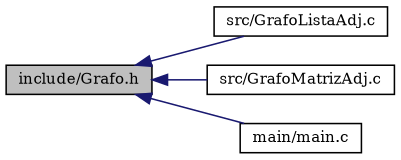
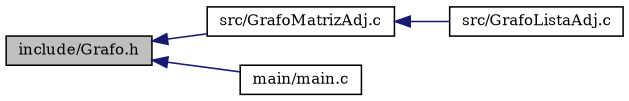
(197, 49) -> (430, 21)
